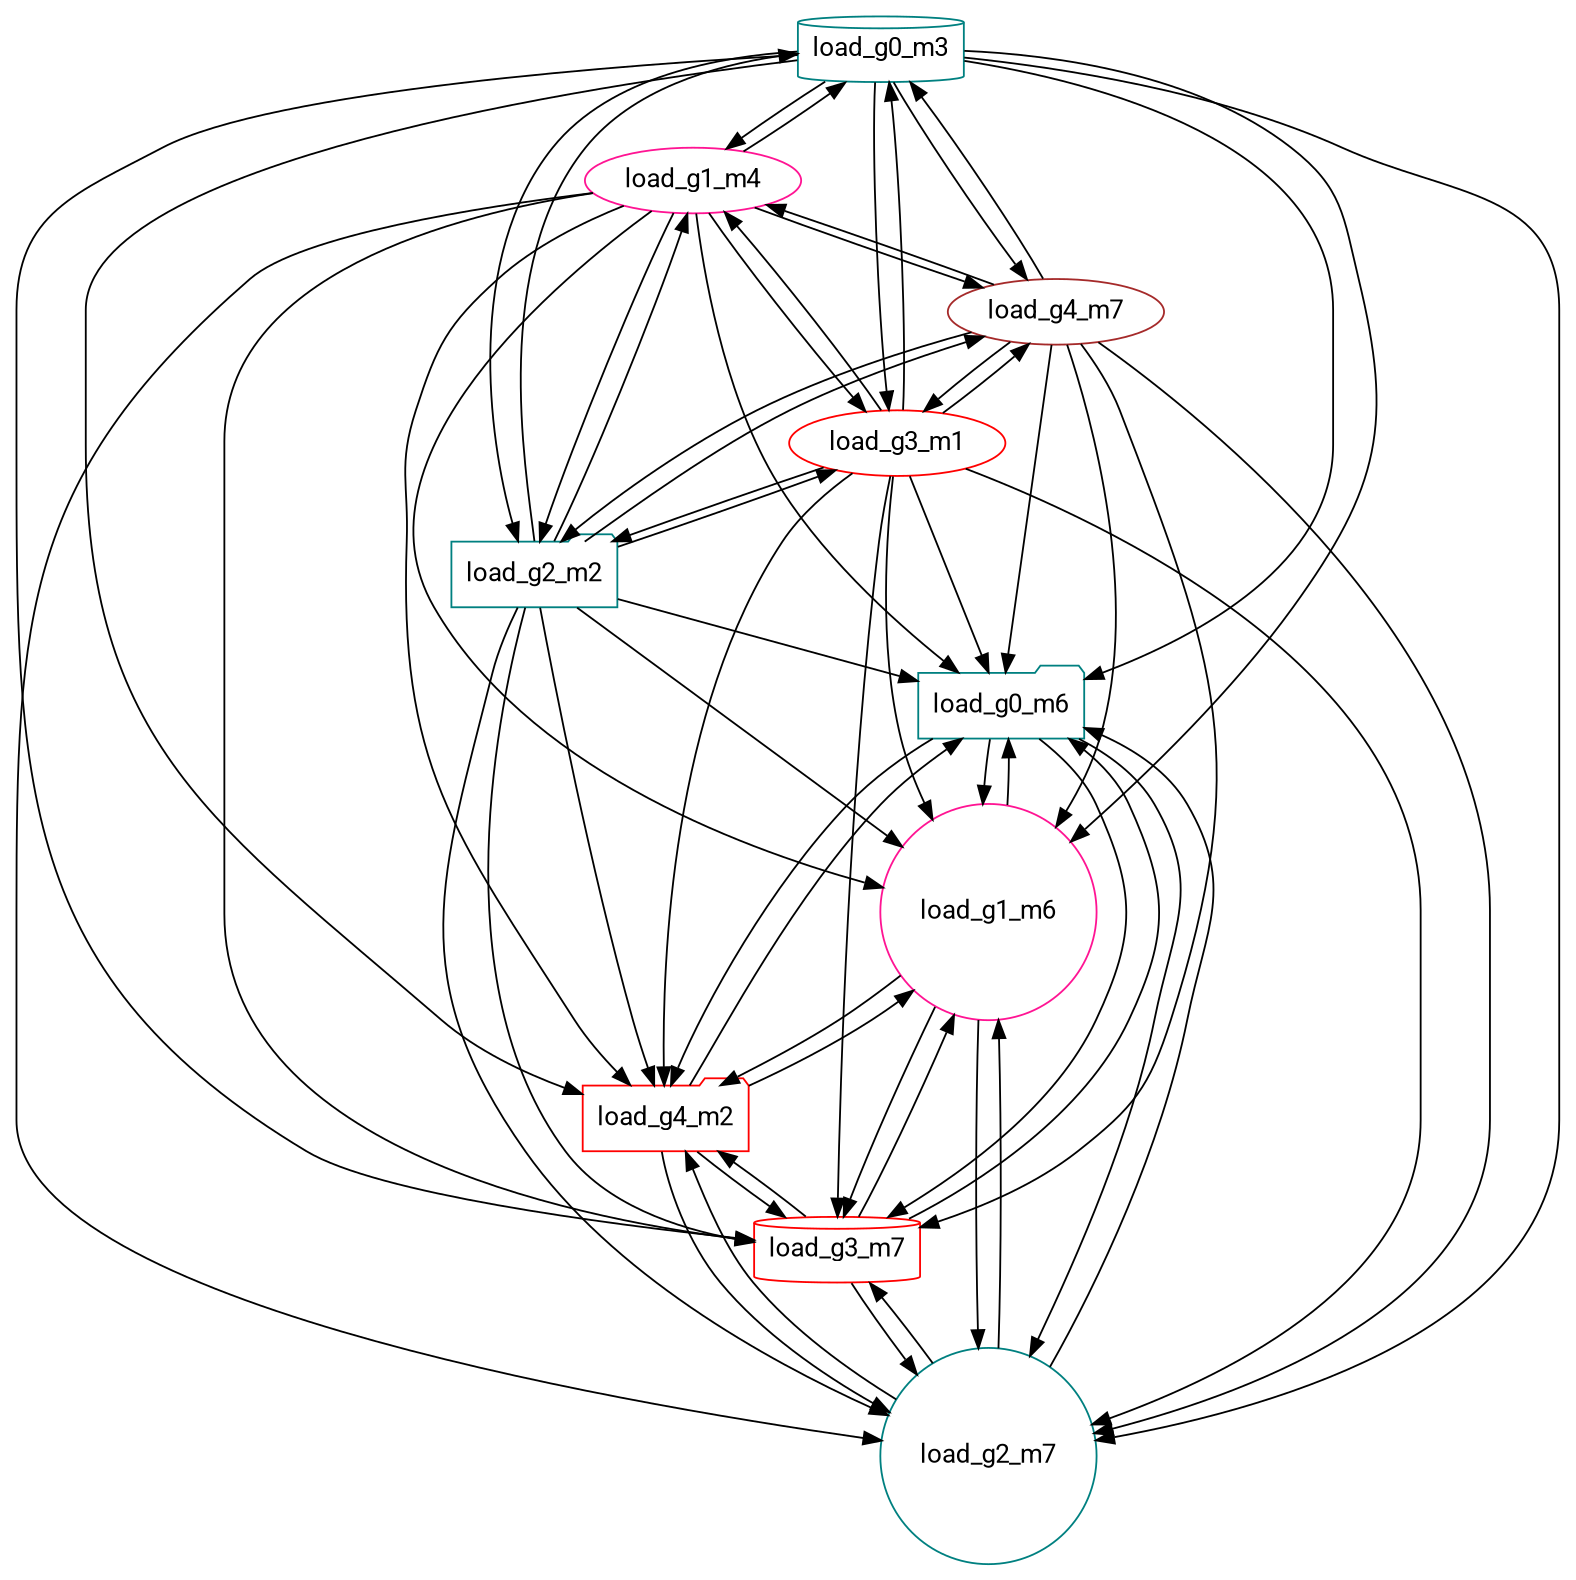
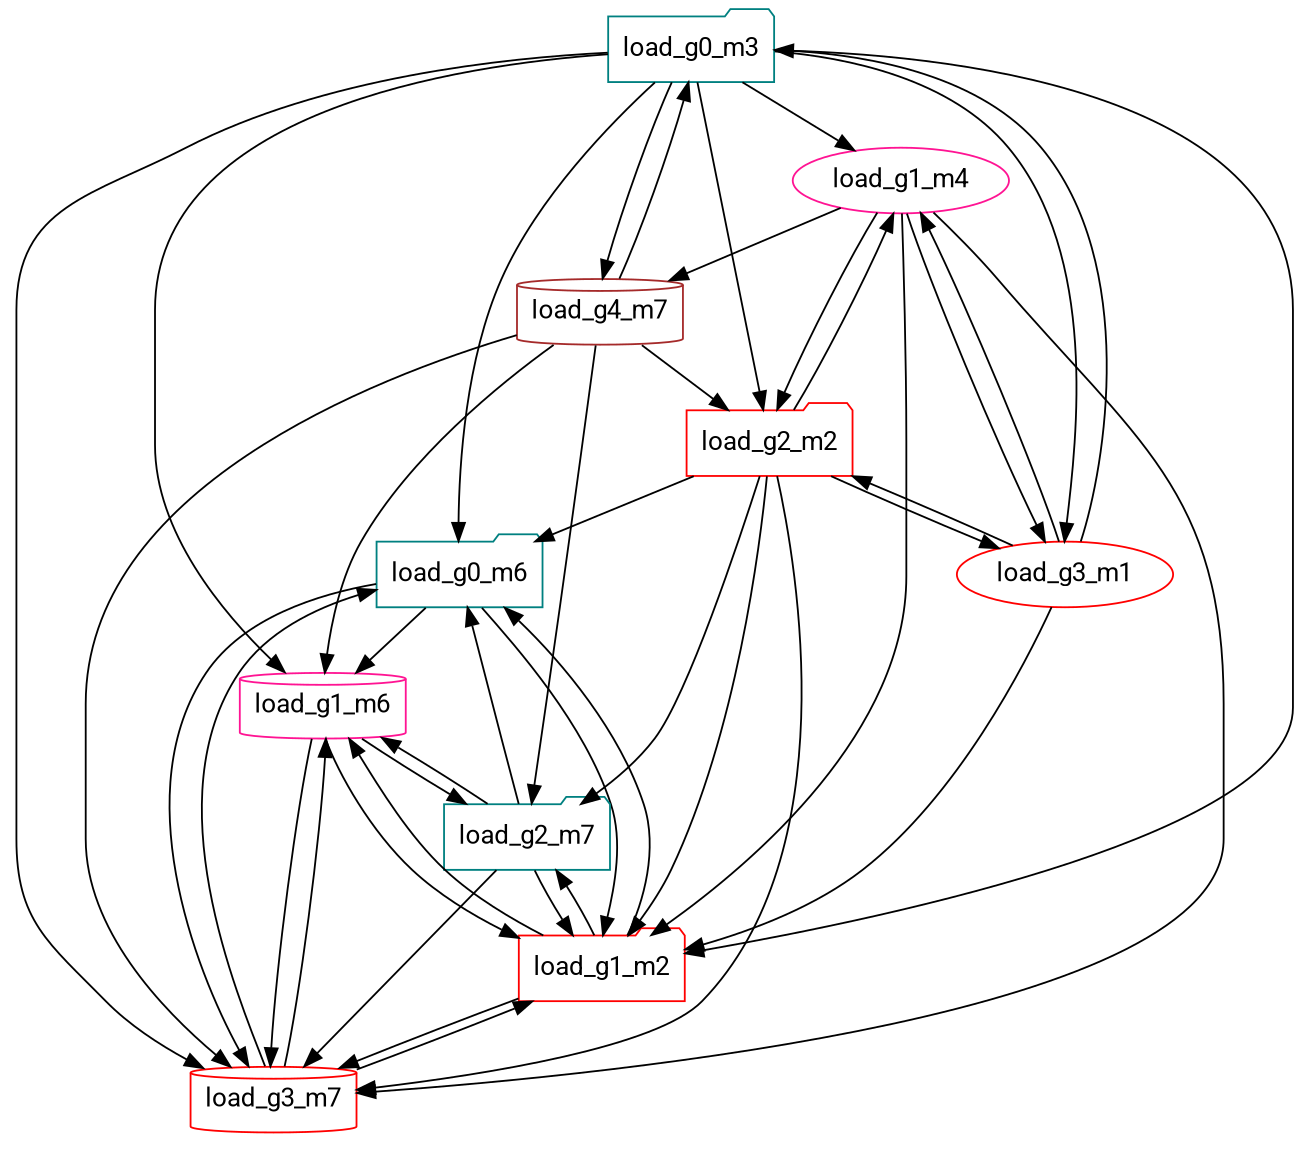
(881, 49) -> (691, 49)
(787, 123) -> none
(543, 231) -> none
(889, 247) -> none
(1056, 312) -> (600, 312)
(974, 370) -> none
(979, 385) -> none
(766, 423) -> none
(768, 466) -> none
(1029, 507) -> none
(946, 566) -> none
(534, 574) -> (770, 443)
(443, 621) -> none
(888, 642) -> none
(1559, 668) -> none
(732, 722) -> none
(1008, 781) -> none
(850, 890) -> none
(1420, 909) -> none
(988, 912) -> (323, 706)
(16, 954) -> none
(1153, 1028) -> none
(666, 1118) -> (602, 968)
(878, 1322) -> none
(988, 1456) -> (527, 837)
